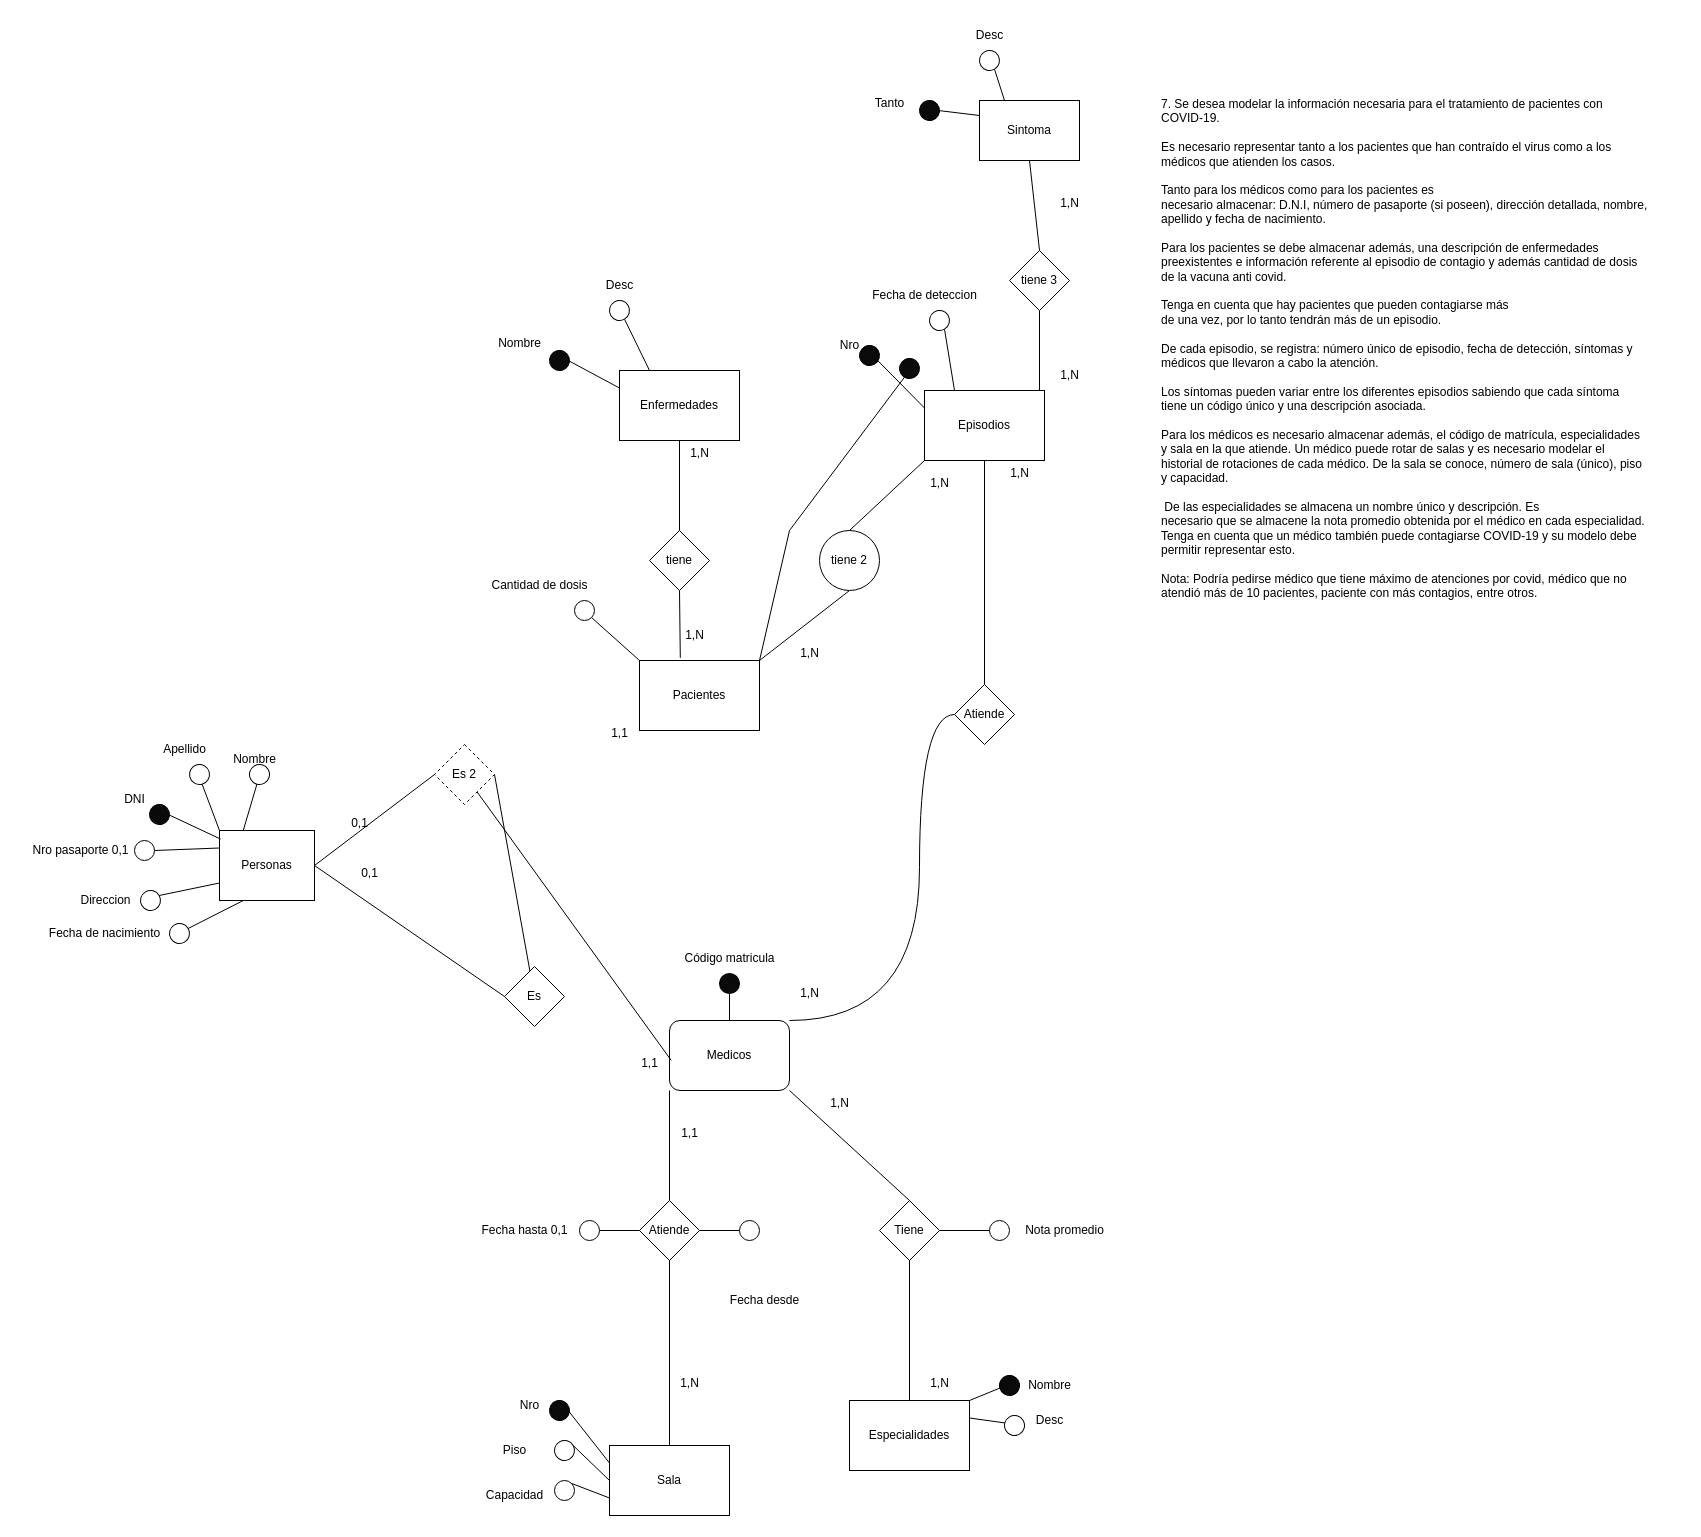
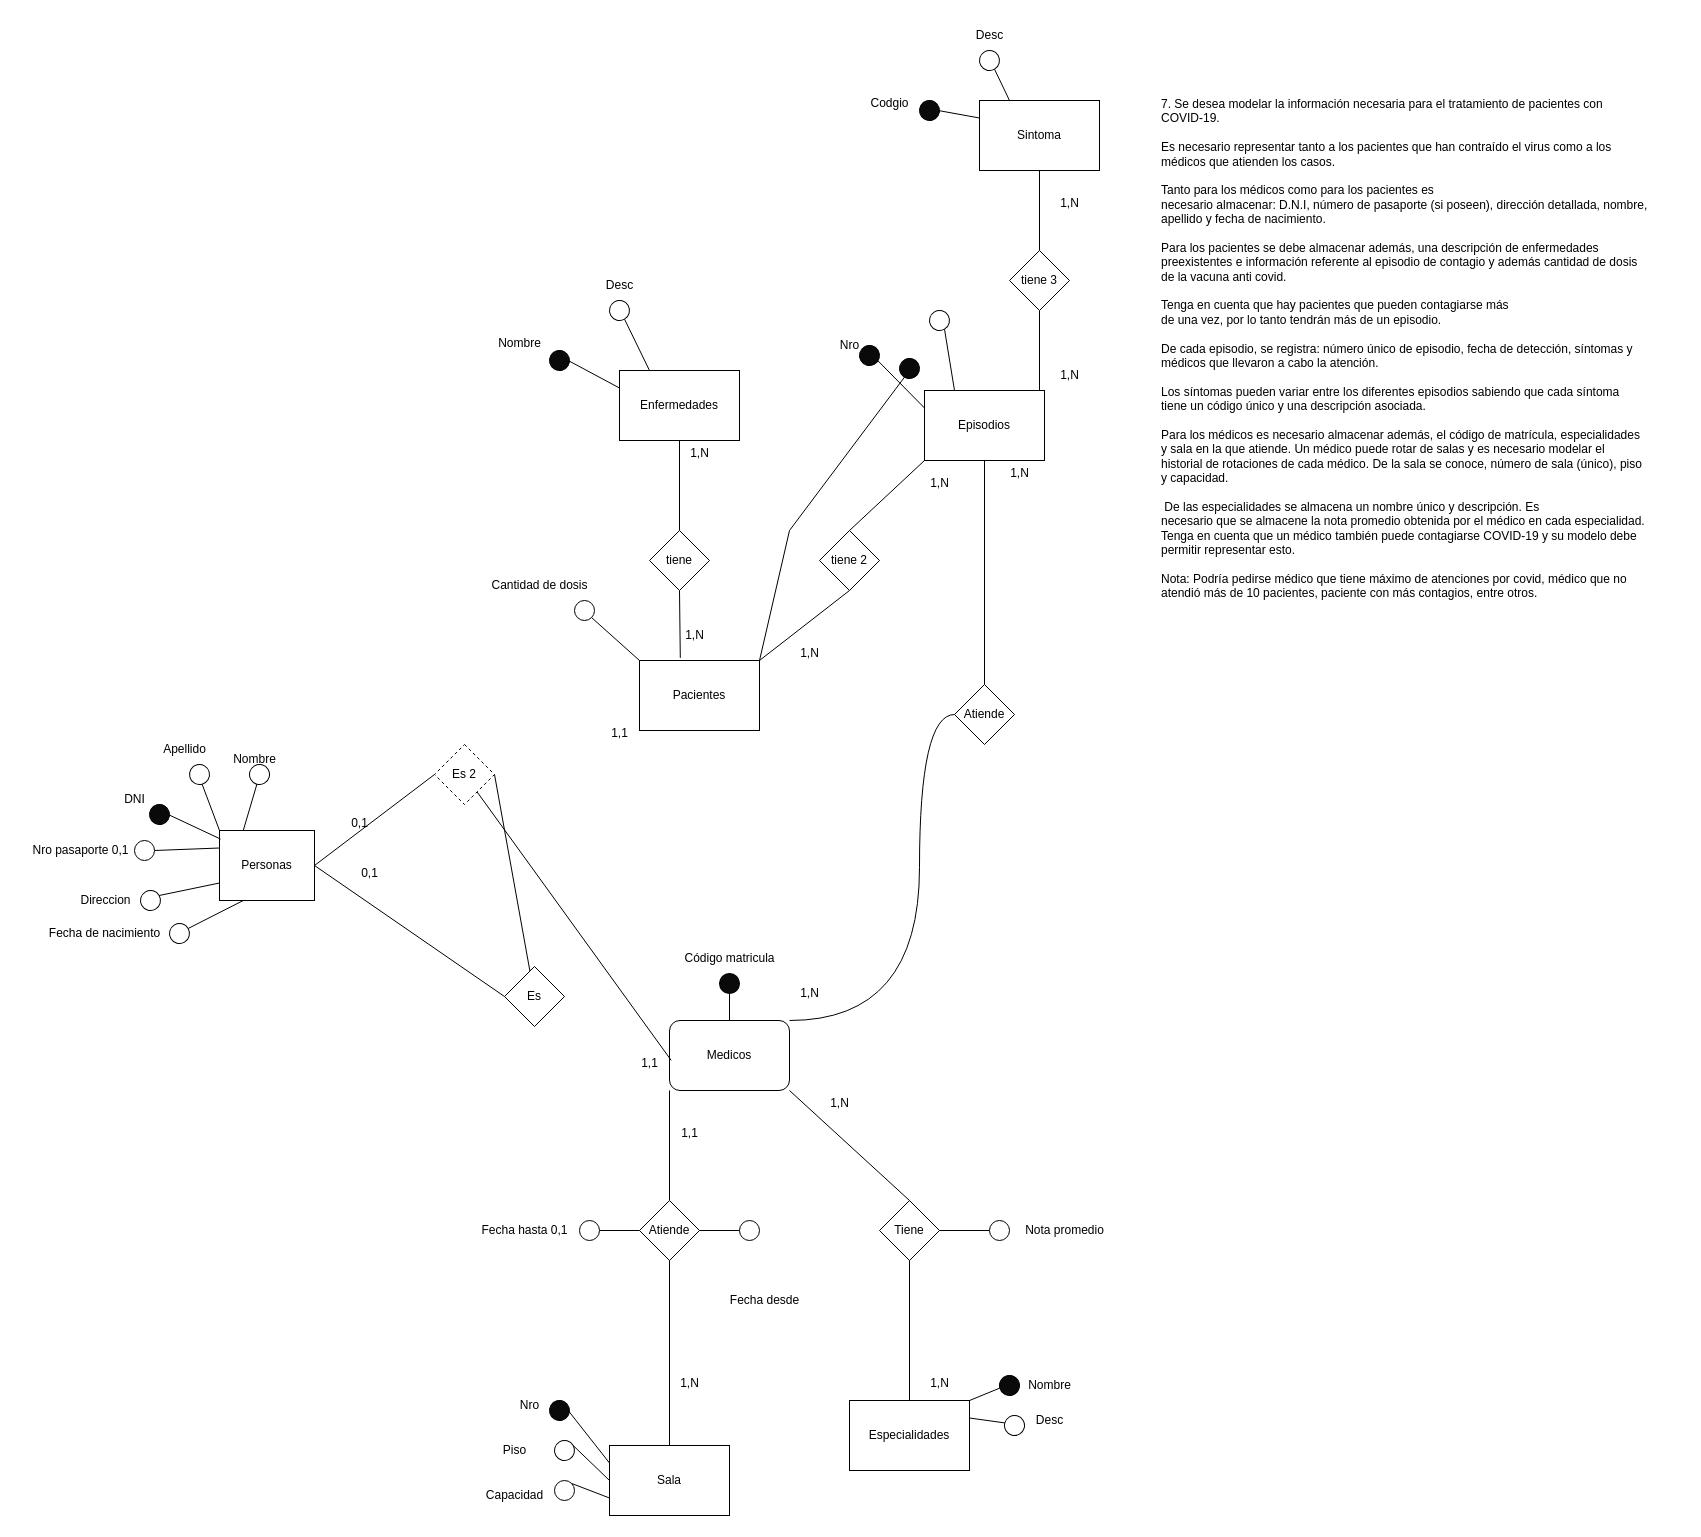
(890, 104) -> (890, 104)
(1030, 131) -> (1040, 136)
(925, 296) -> none
(850, 561) -> (850, 561)
